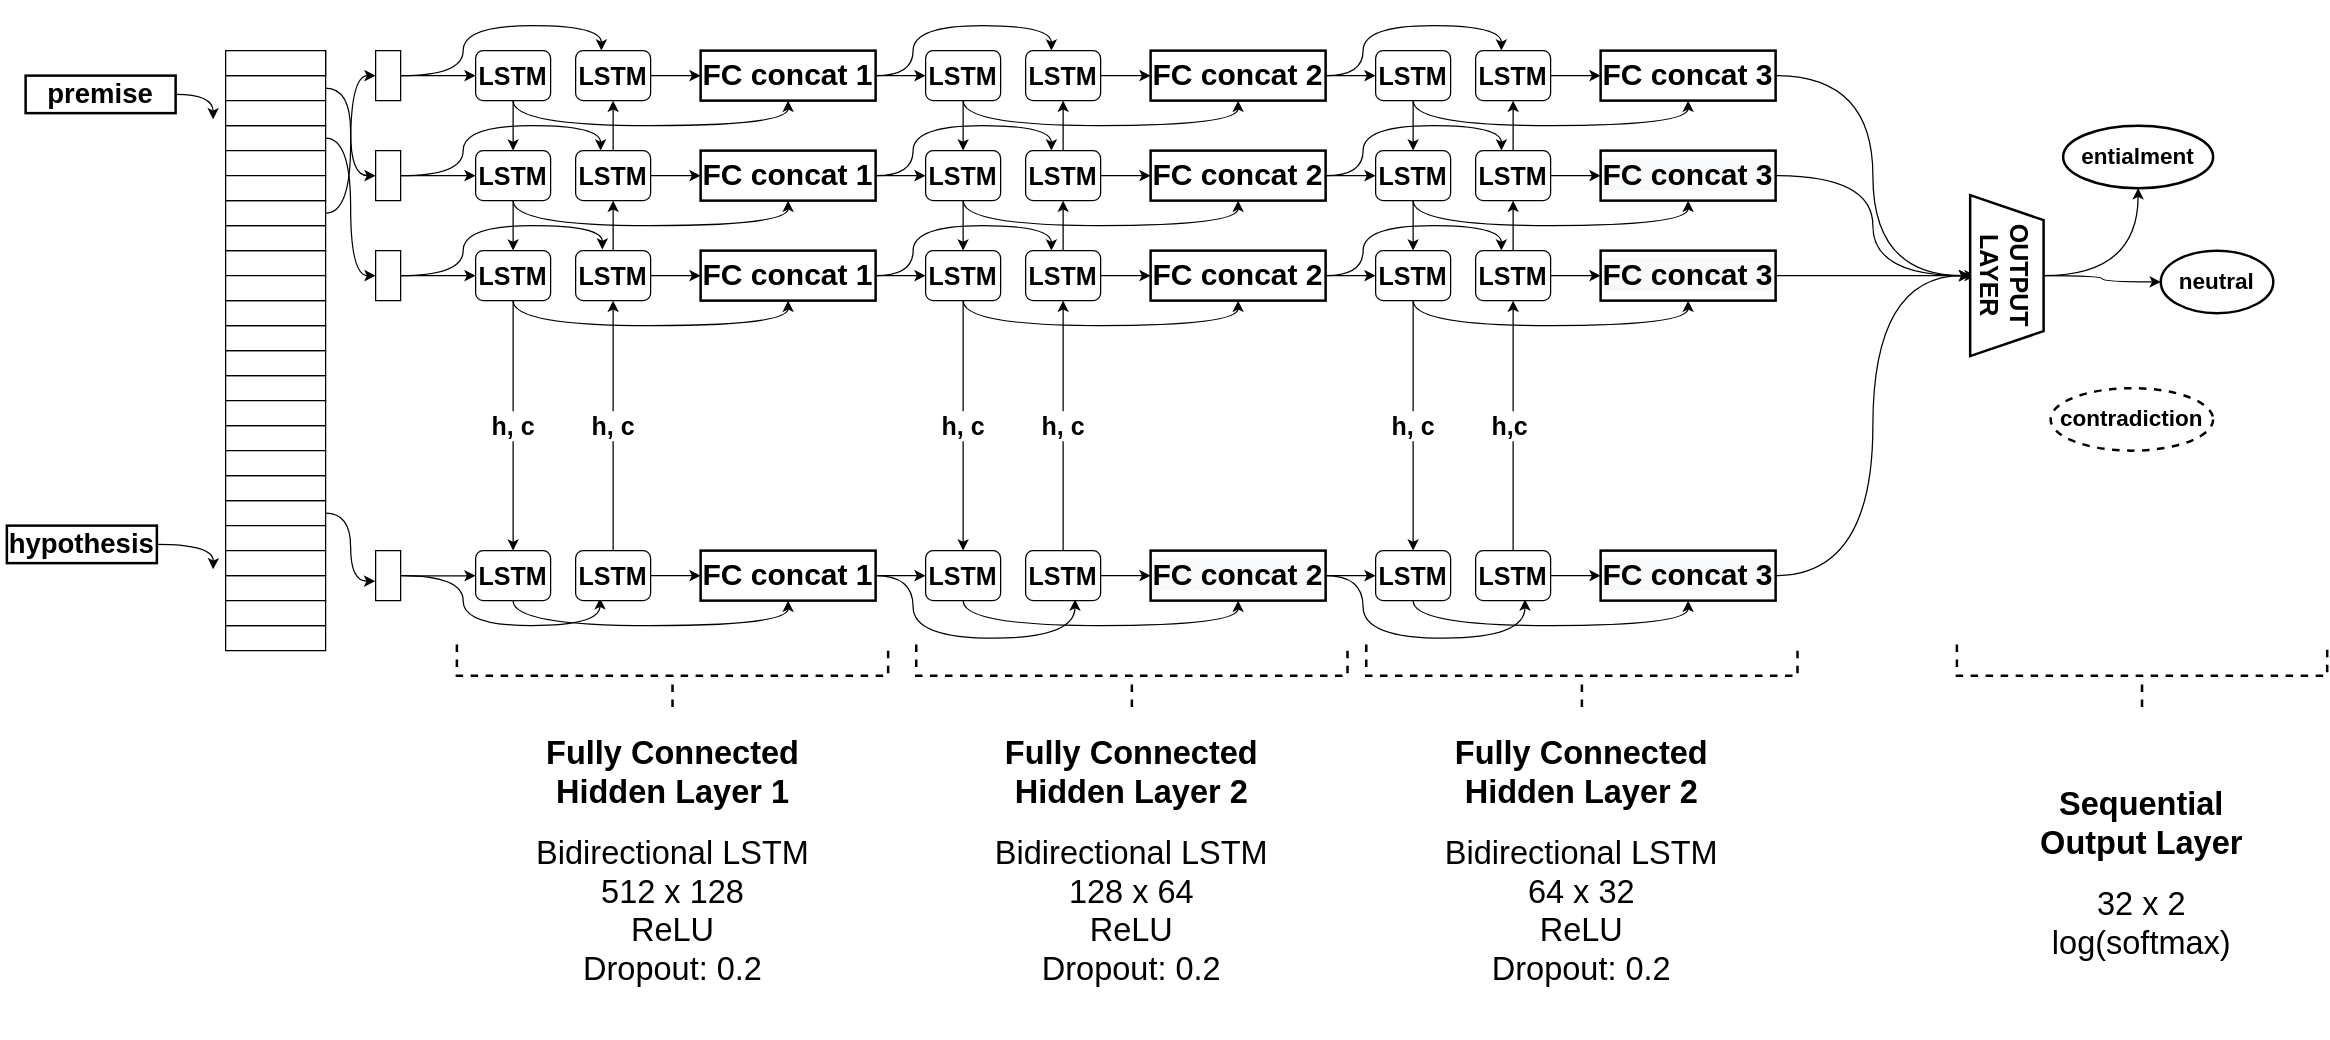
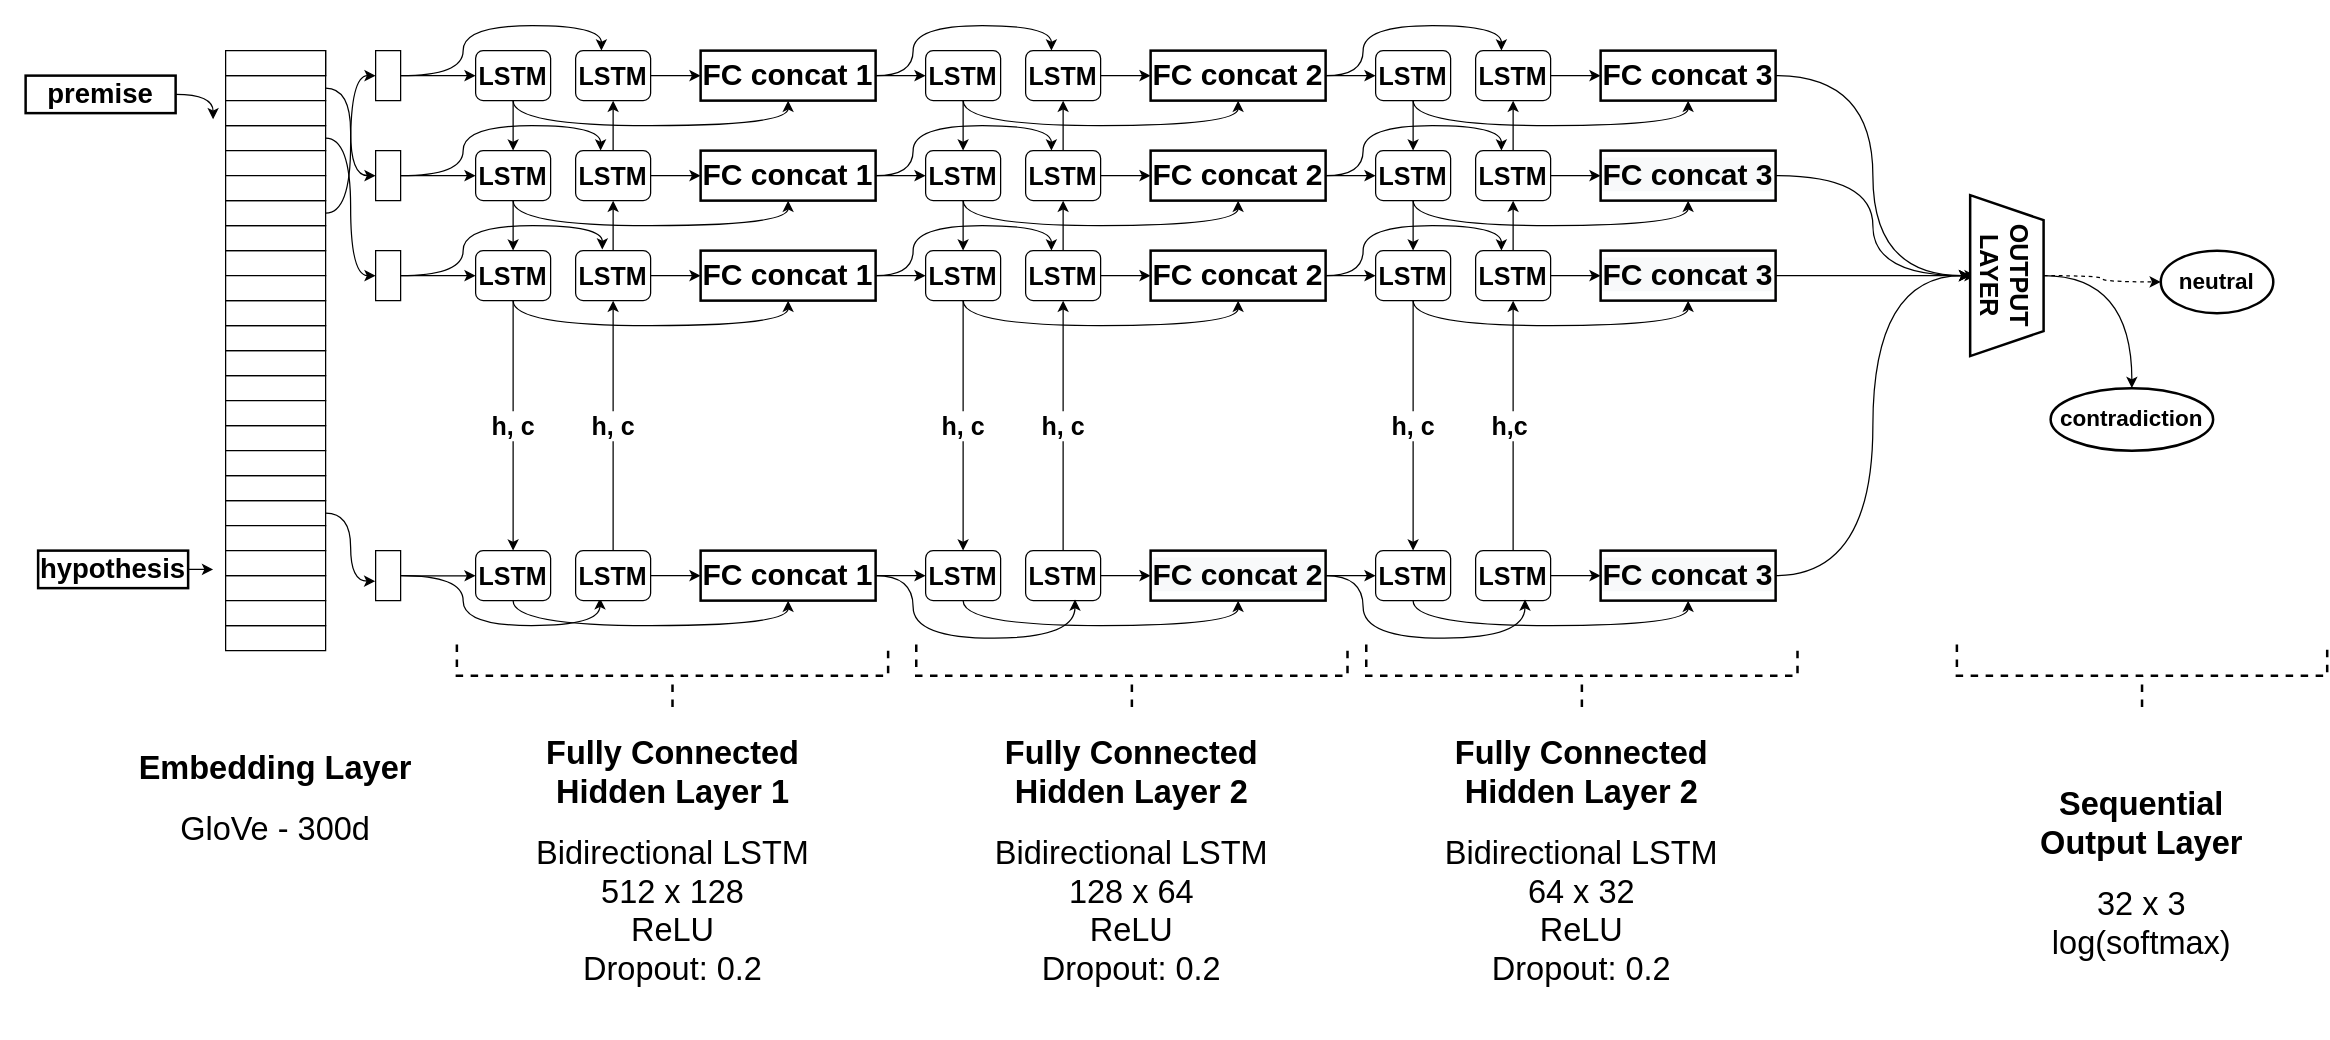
(2138, 157) -> none
(2121, 249) -> none
(2107, 280) -> (2107, 280)
none -> (2118, 314)
(2132, 419) -> (2132, 419)
(82, 544) -> (113, 569)
none -> (276, 801)
(2142, 863) -> (2142, 863)
